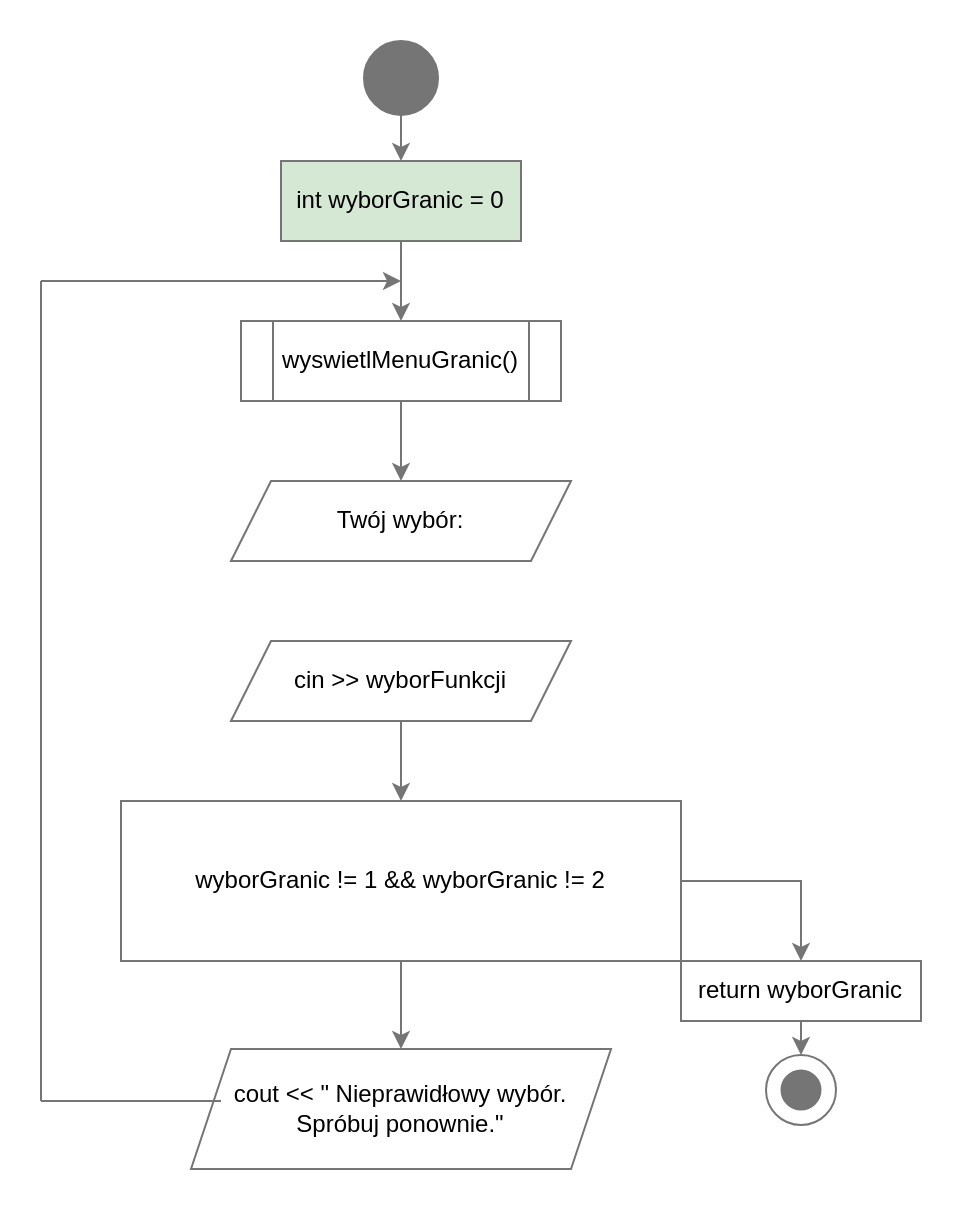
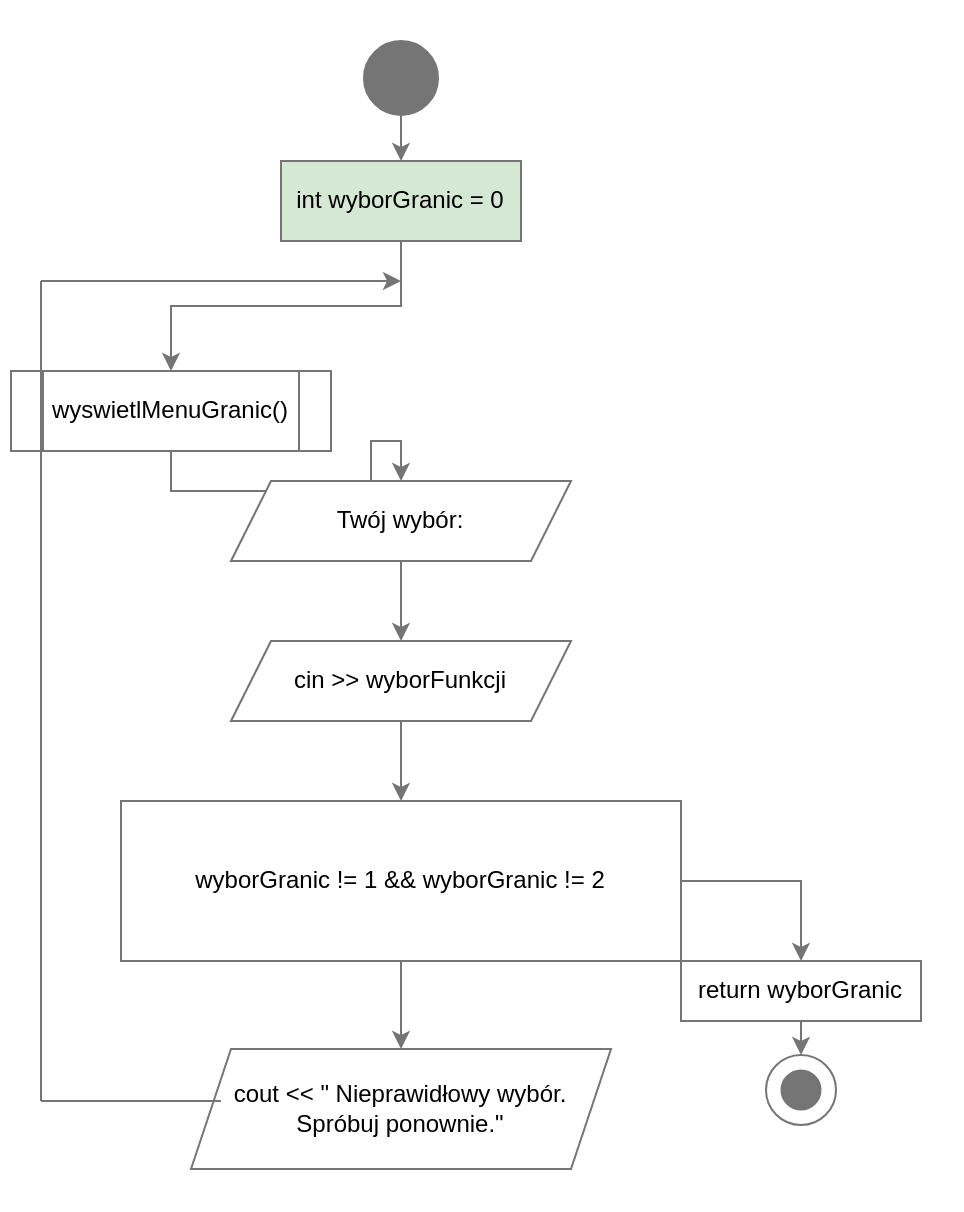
(401, 361) -> (171, 411)
none -> (401, 594)
